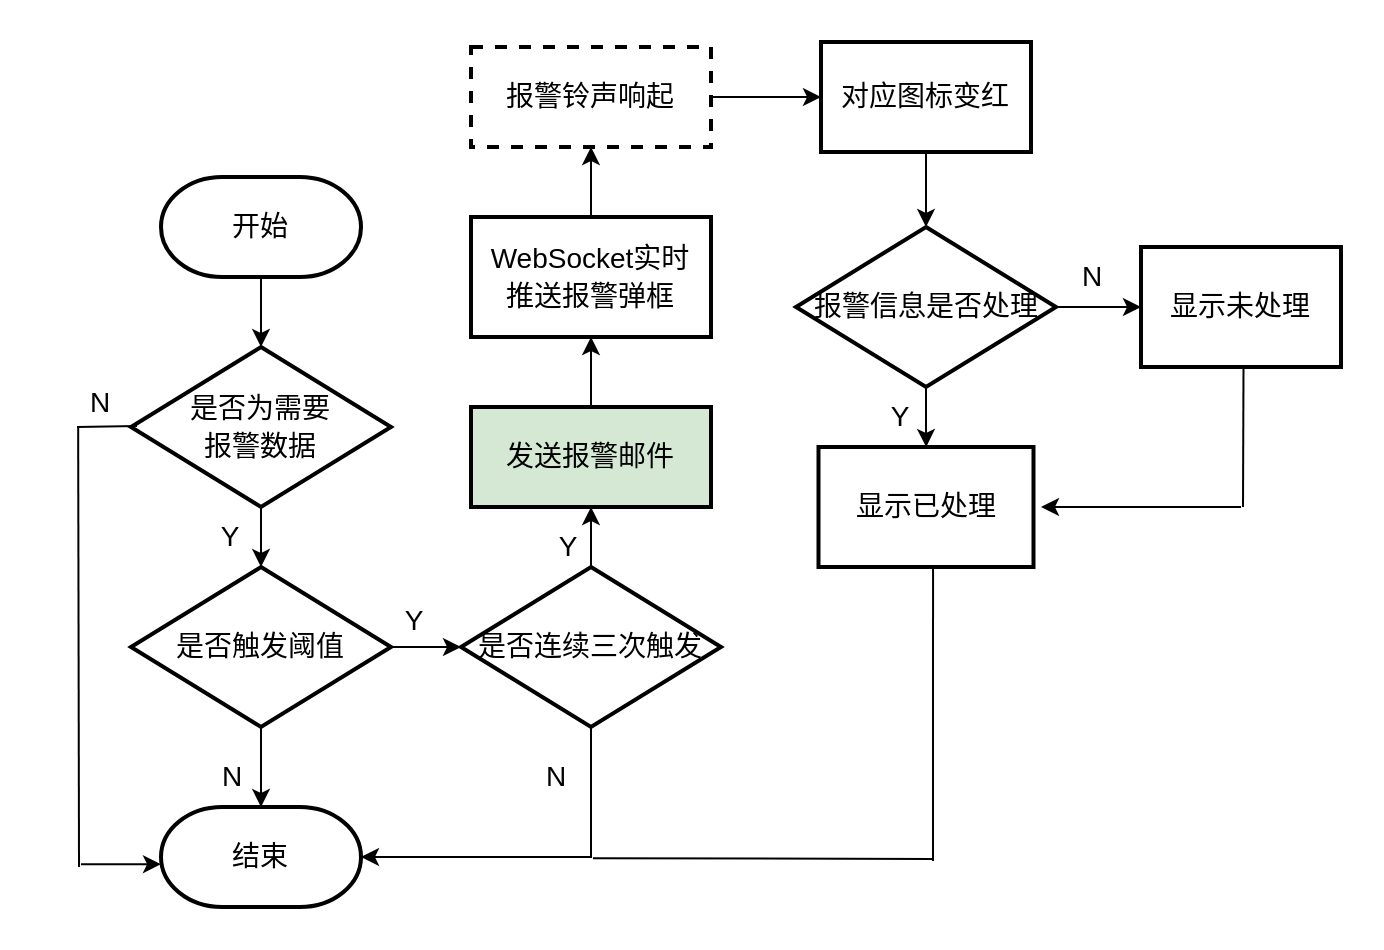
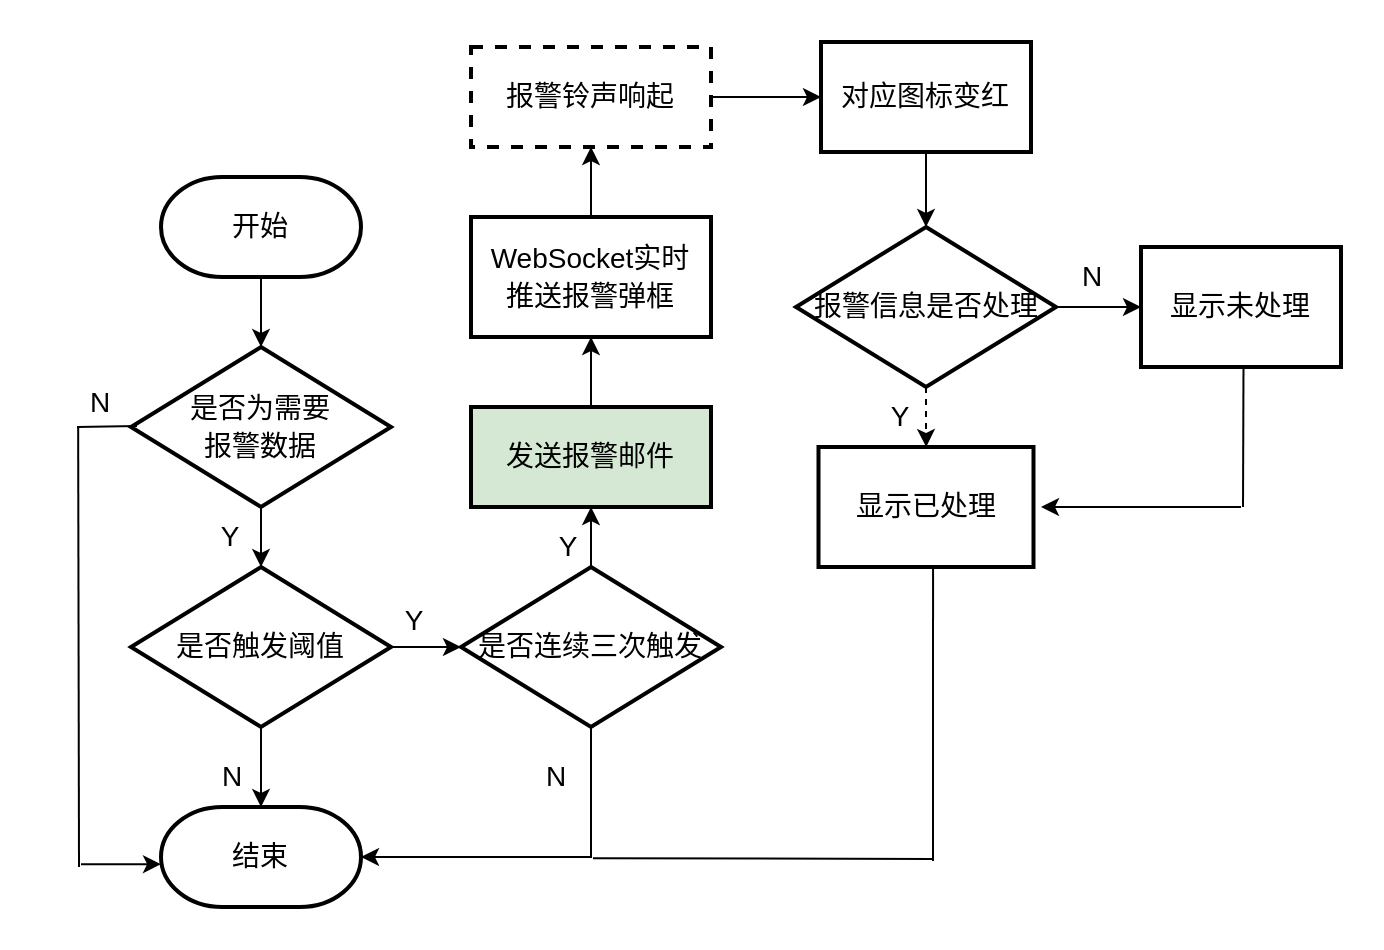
(926, 412) -> (926, 412)
